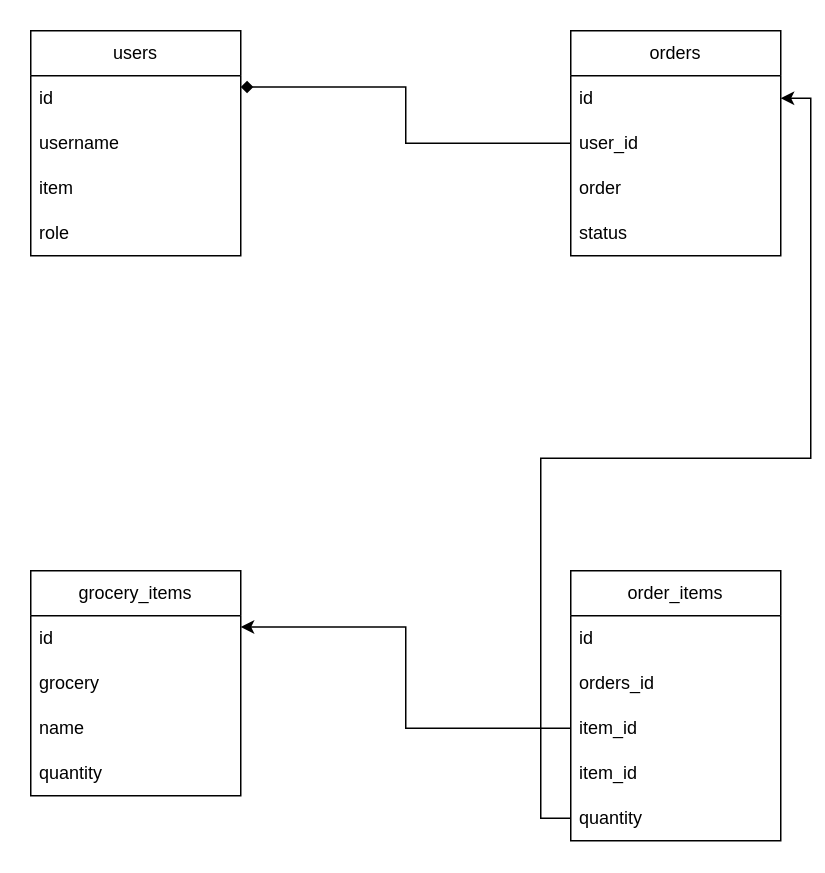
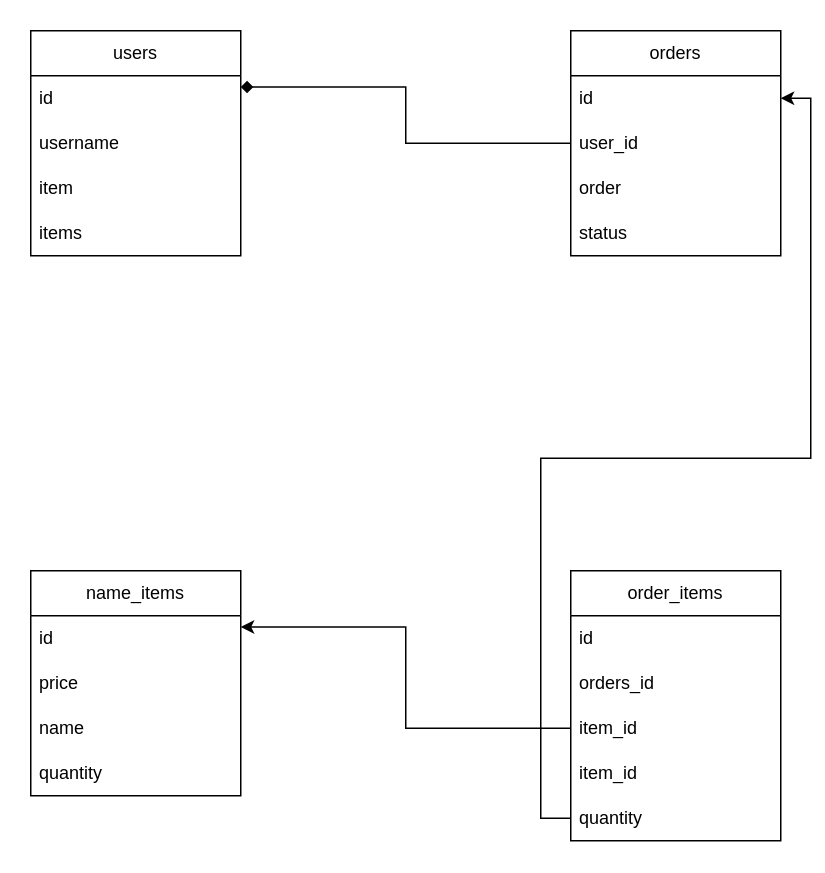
(58, 233) -> (63, 233)
(136, 593) -> (136, 593)
(75, 683) -> (63, 683)
